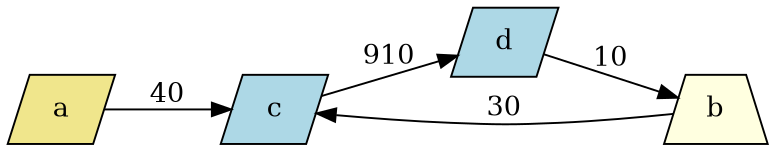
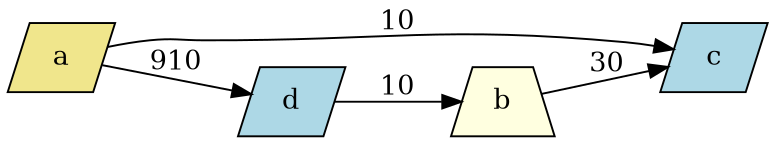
(380, 79) -> (167, 78)
(168, 95) -> (398, 22)
